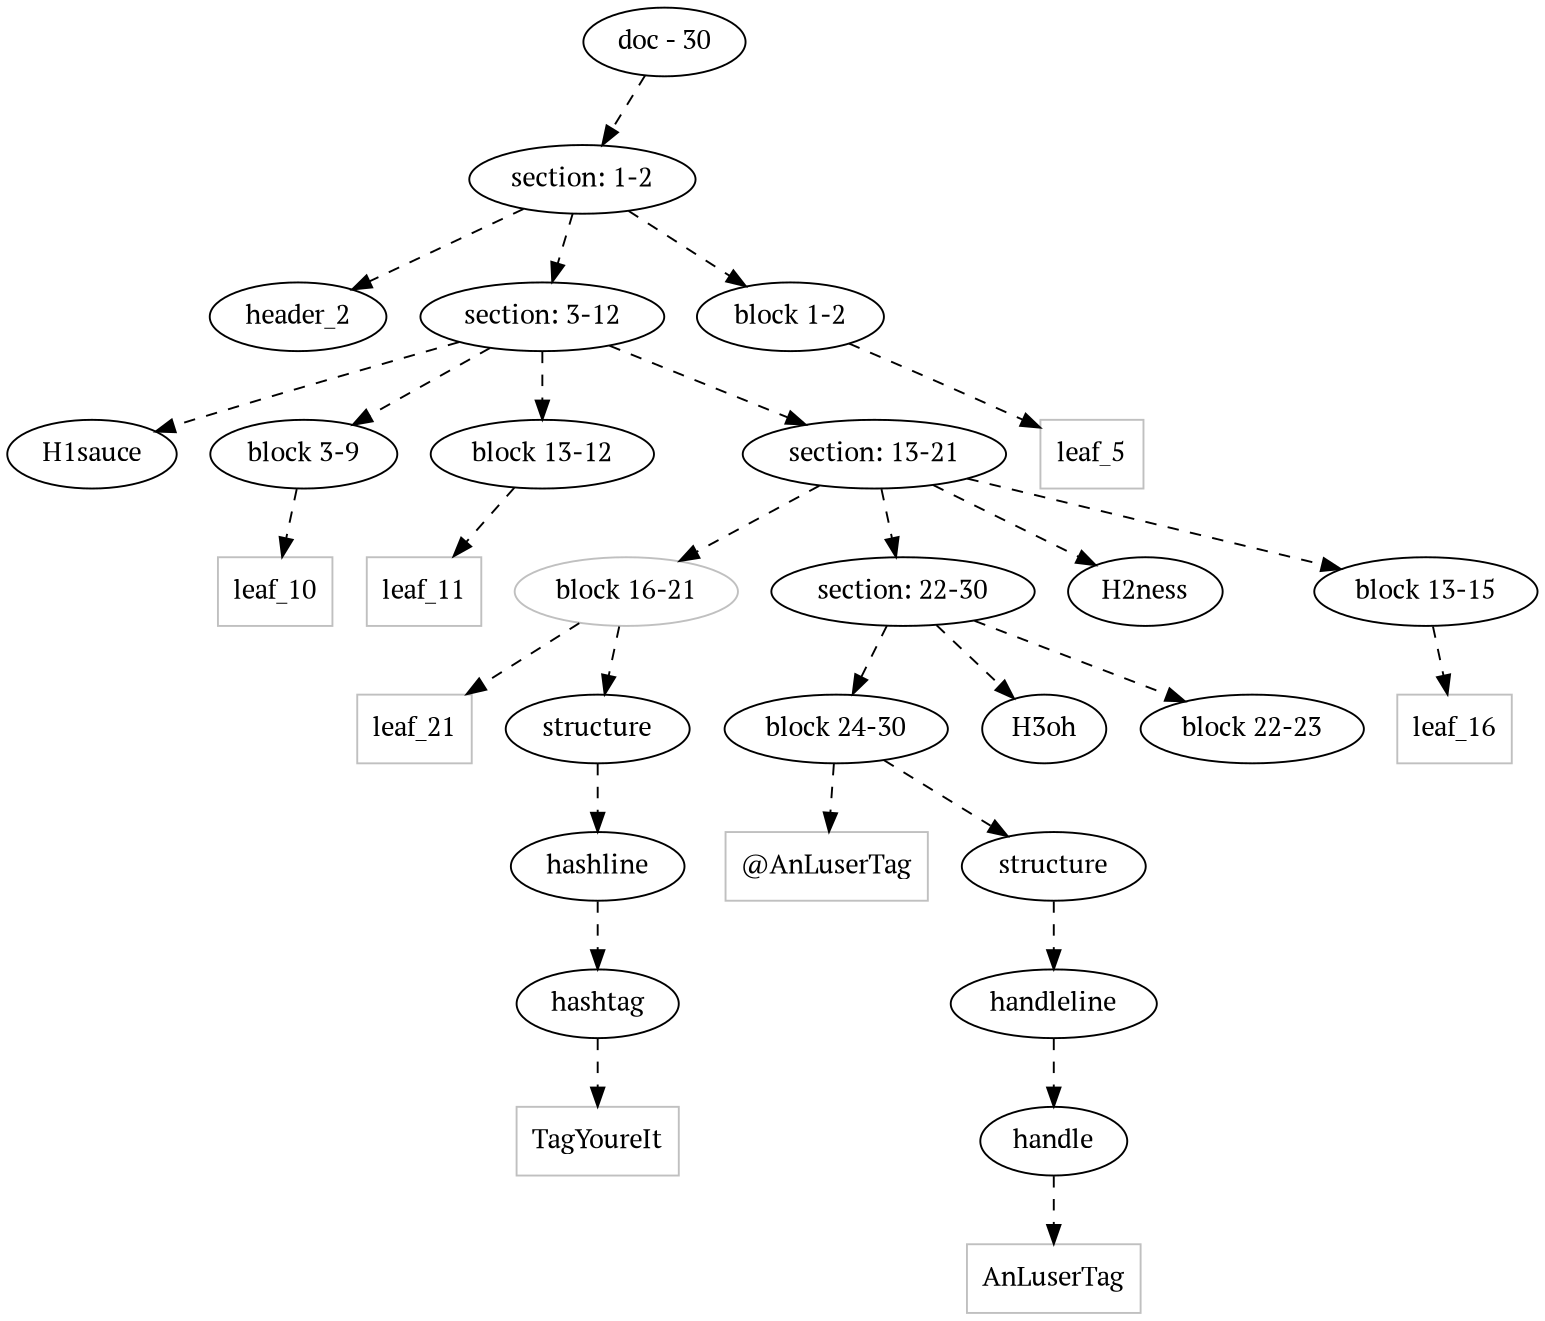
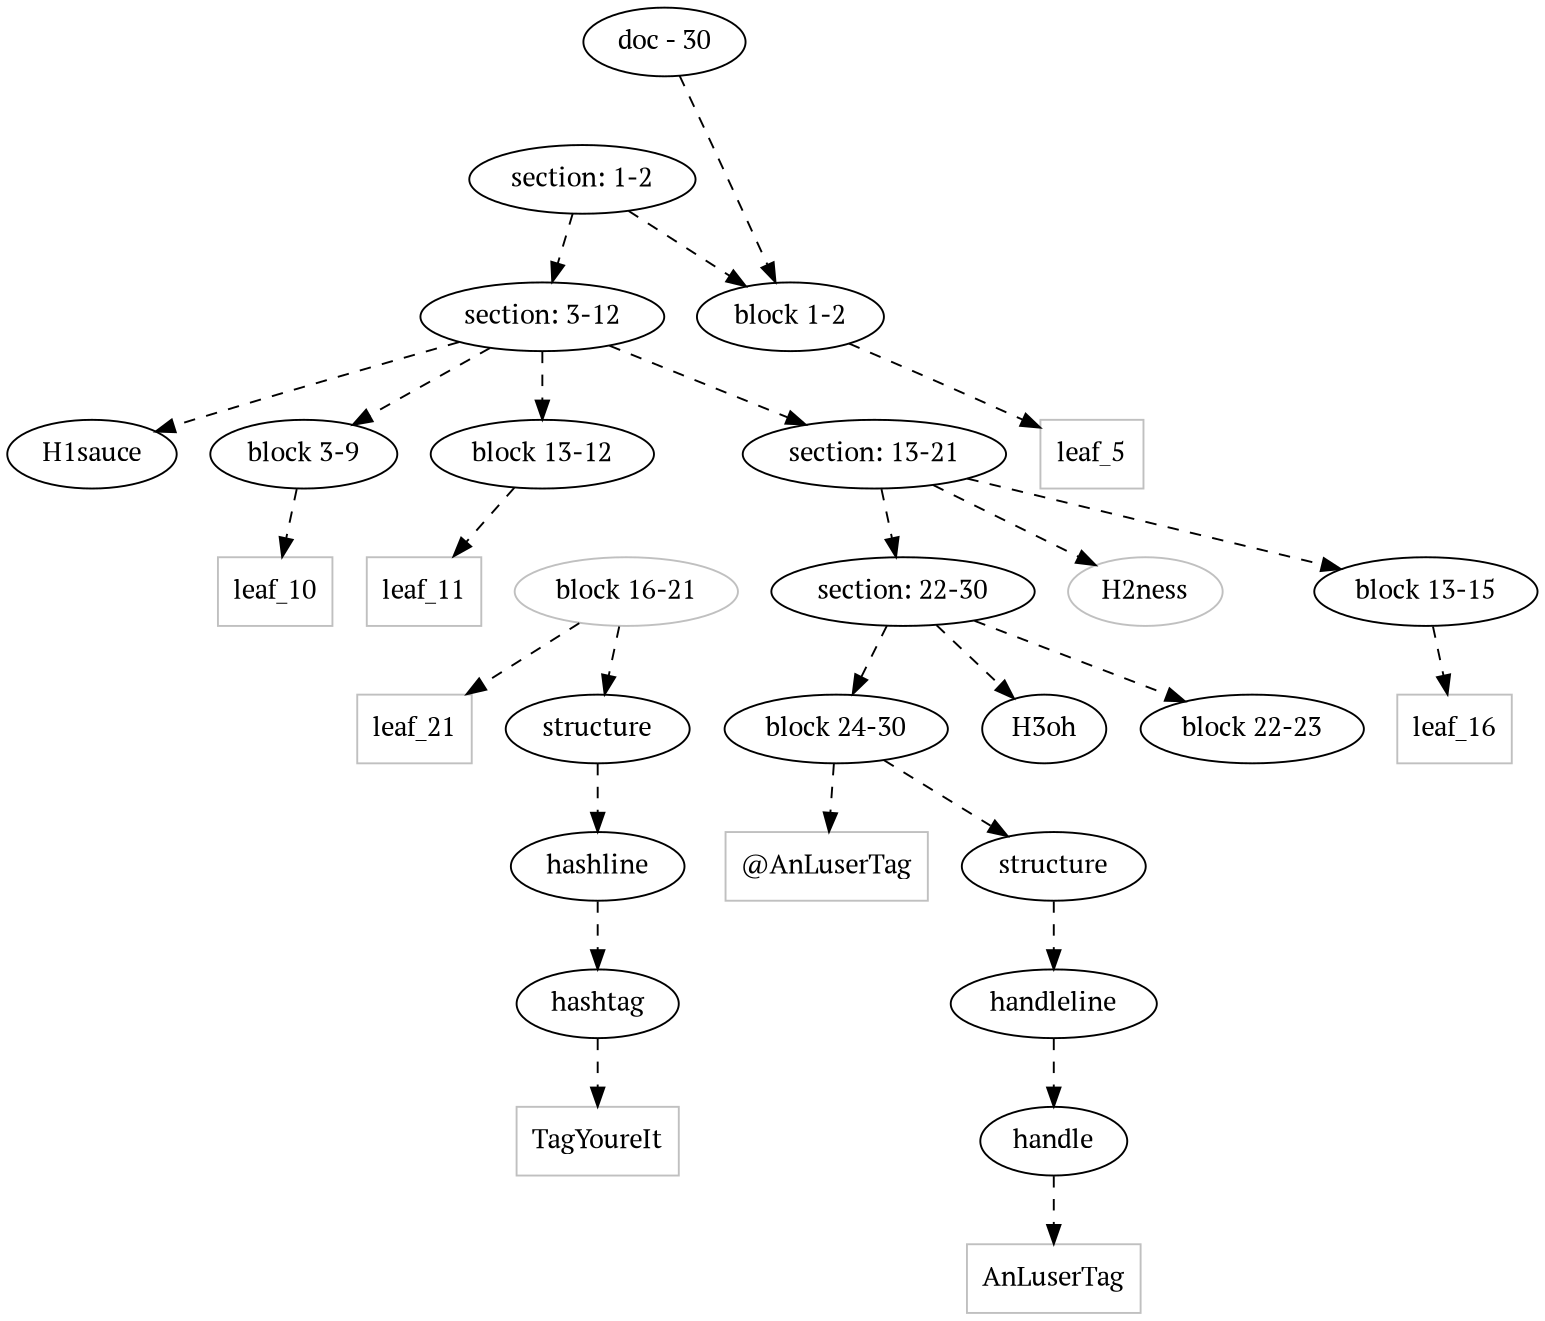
(629, 102) -> (724, 170)
(298, 317) -> none
(758, 519) -> none
(1145, 592) -> (1145, 592)
